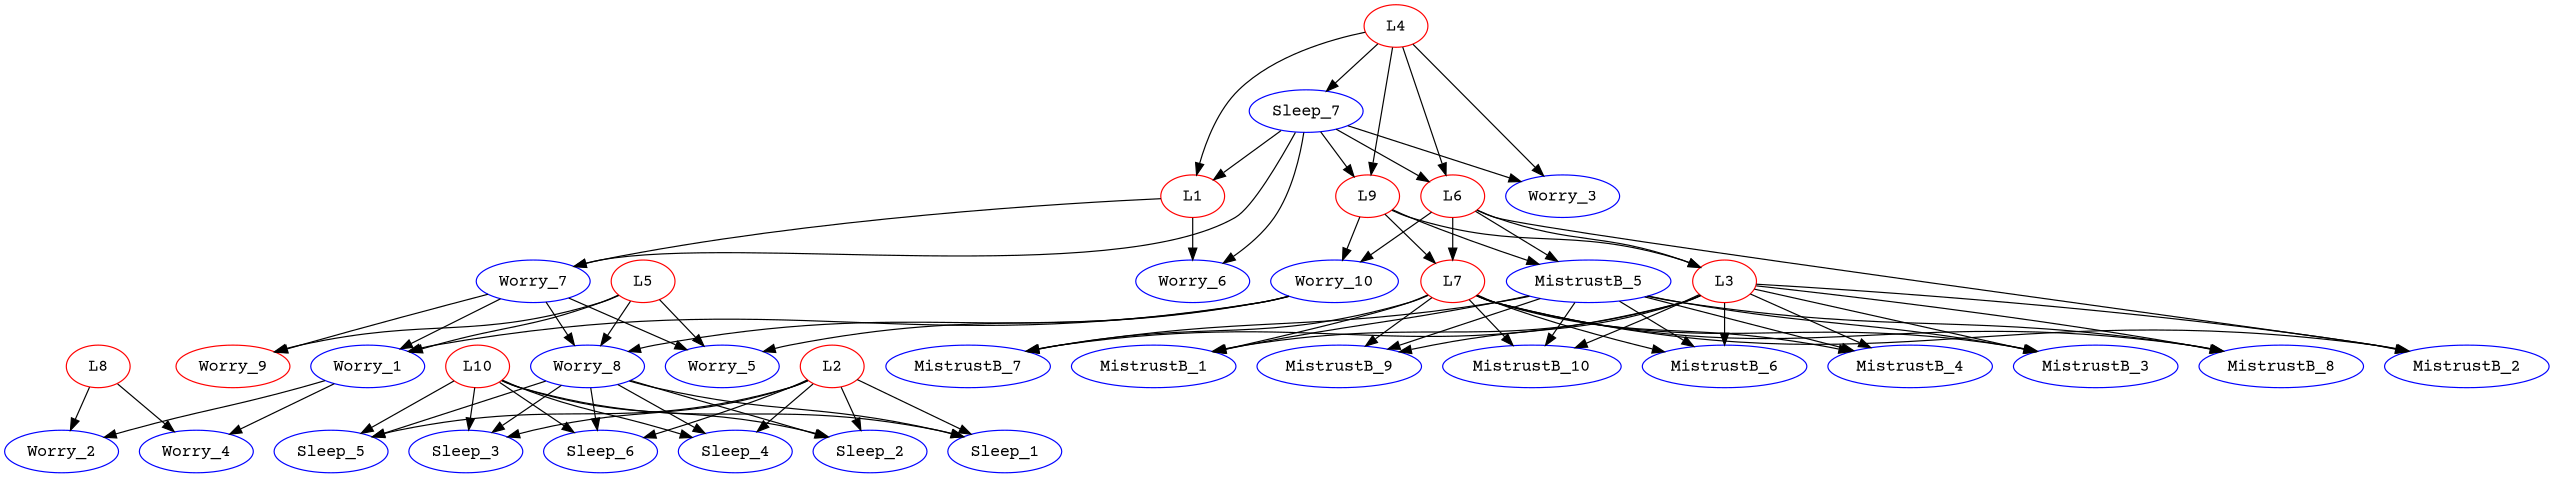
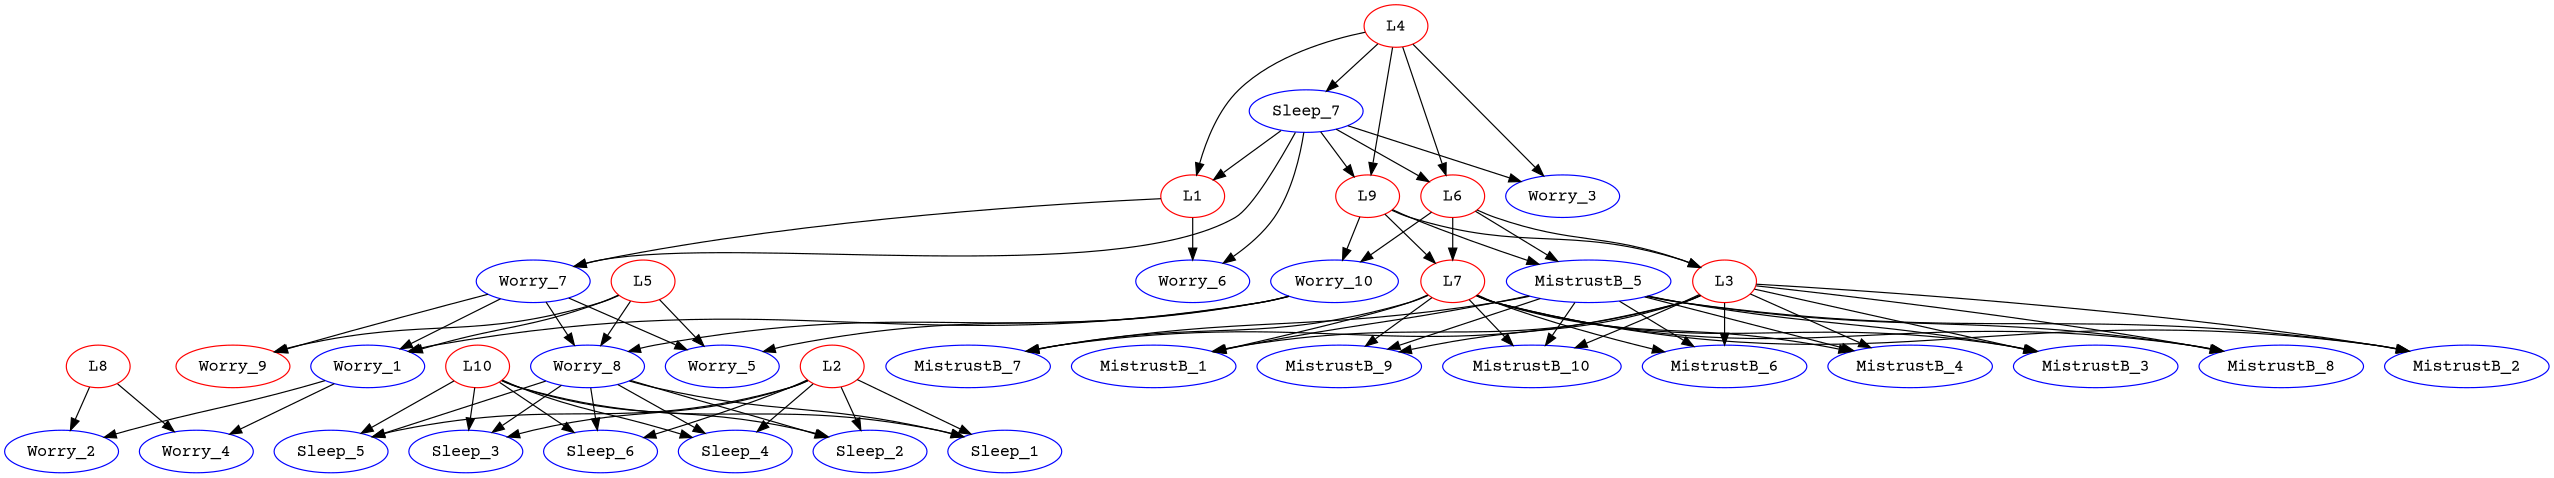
(1935, 283) -> (2022, 324)
